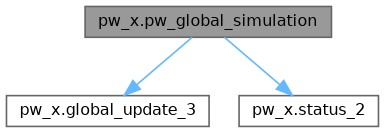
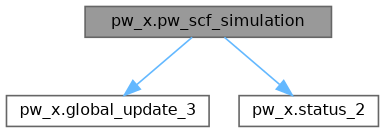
(208, 22) -> (208, 22)
